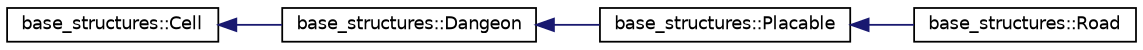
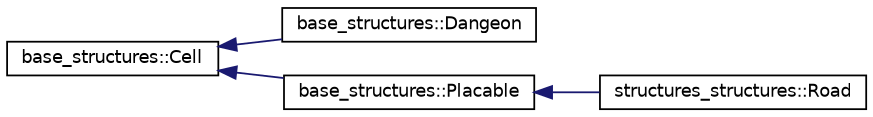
(577, 25) -> (260, 75)
(1025, 25) -> (733, 92)
